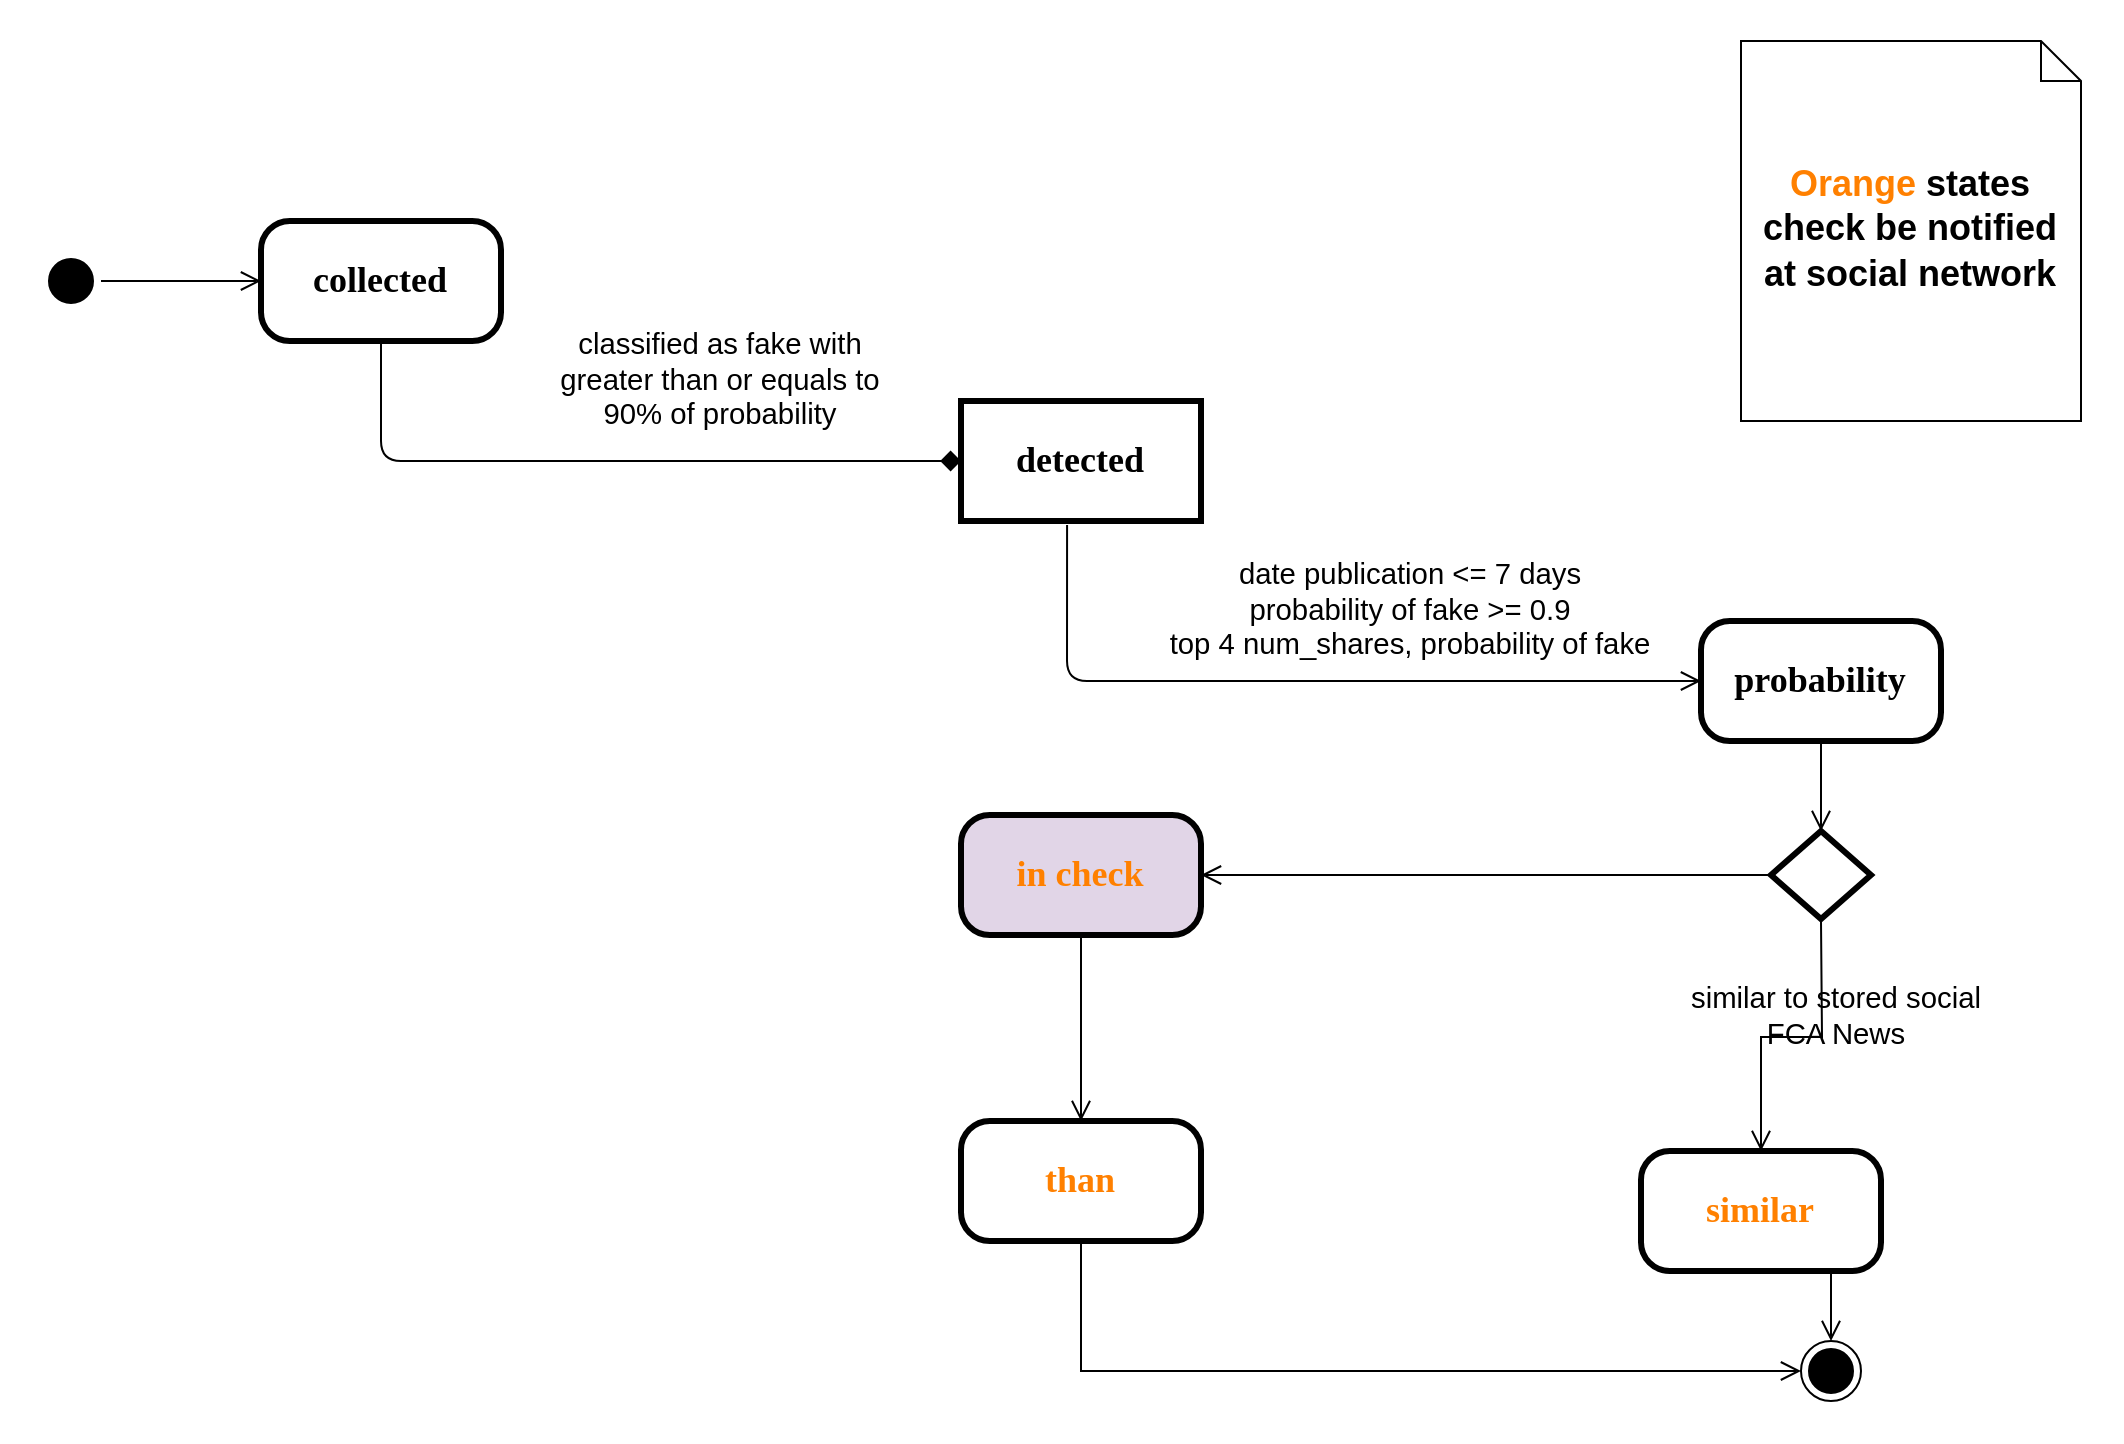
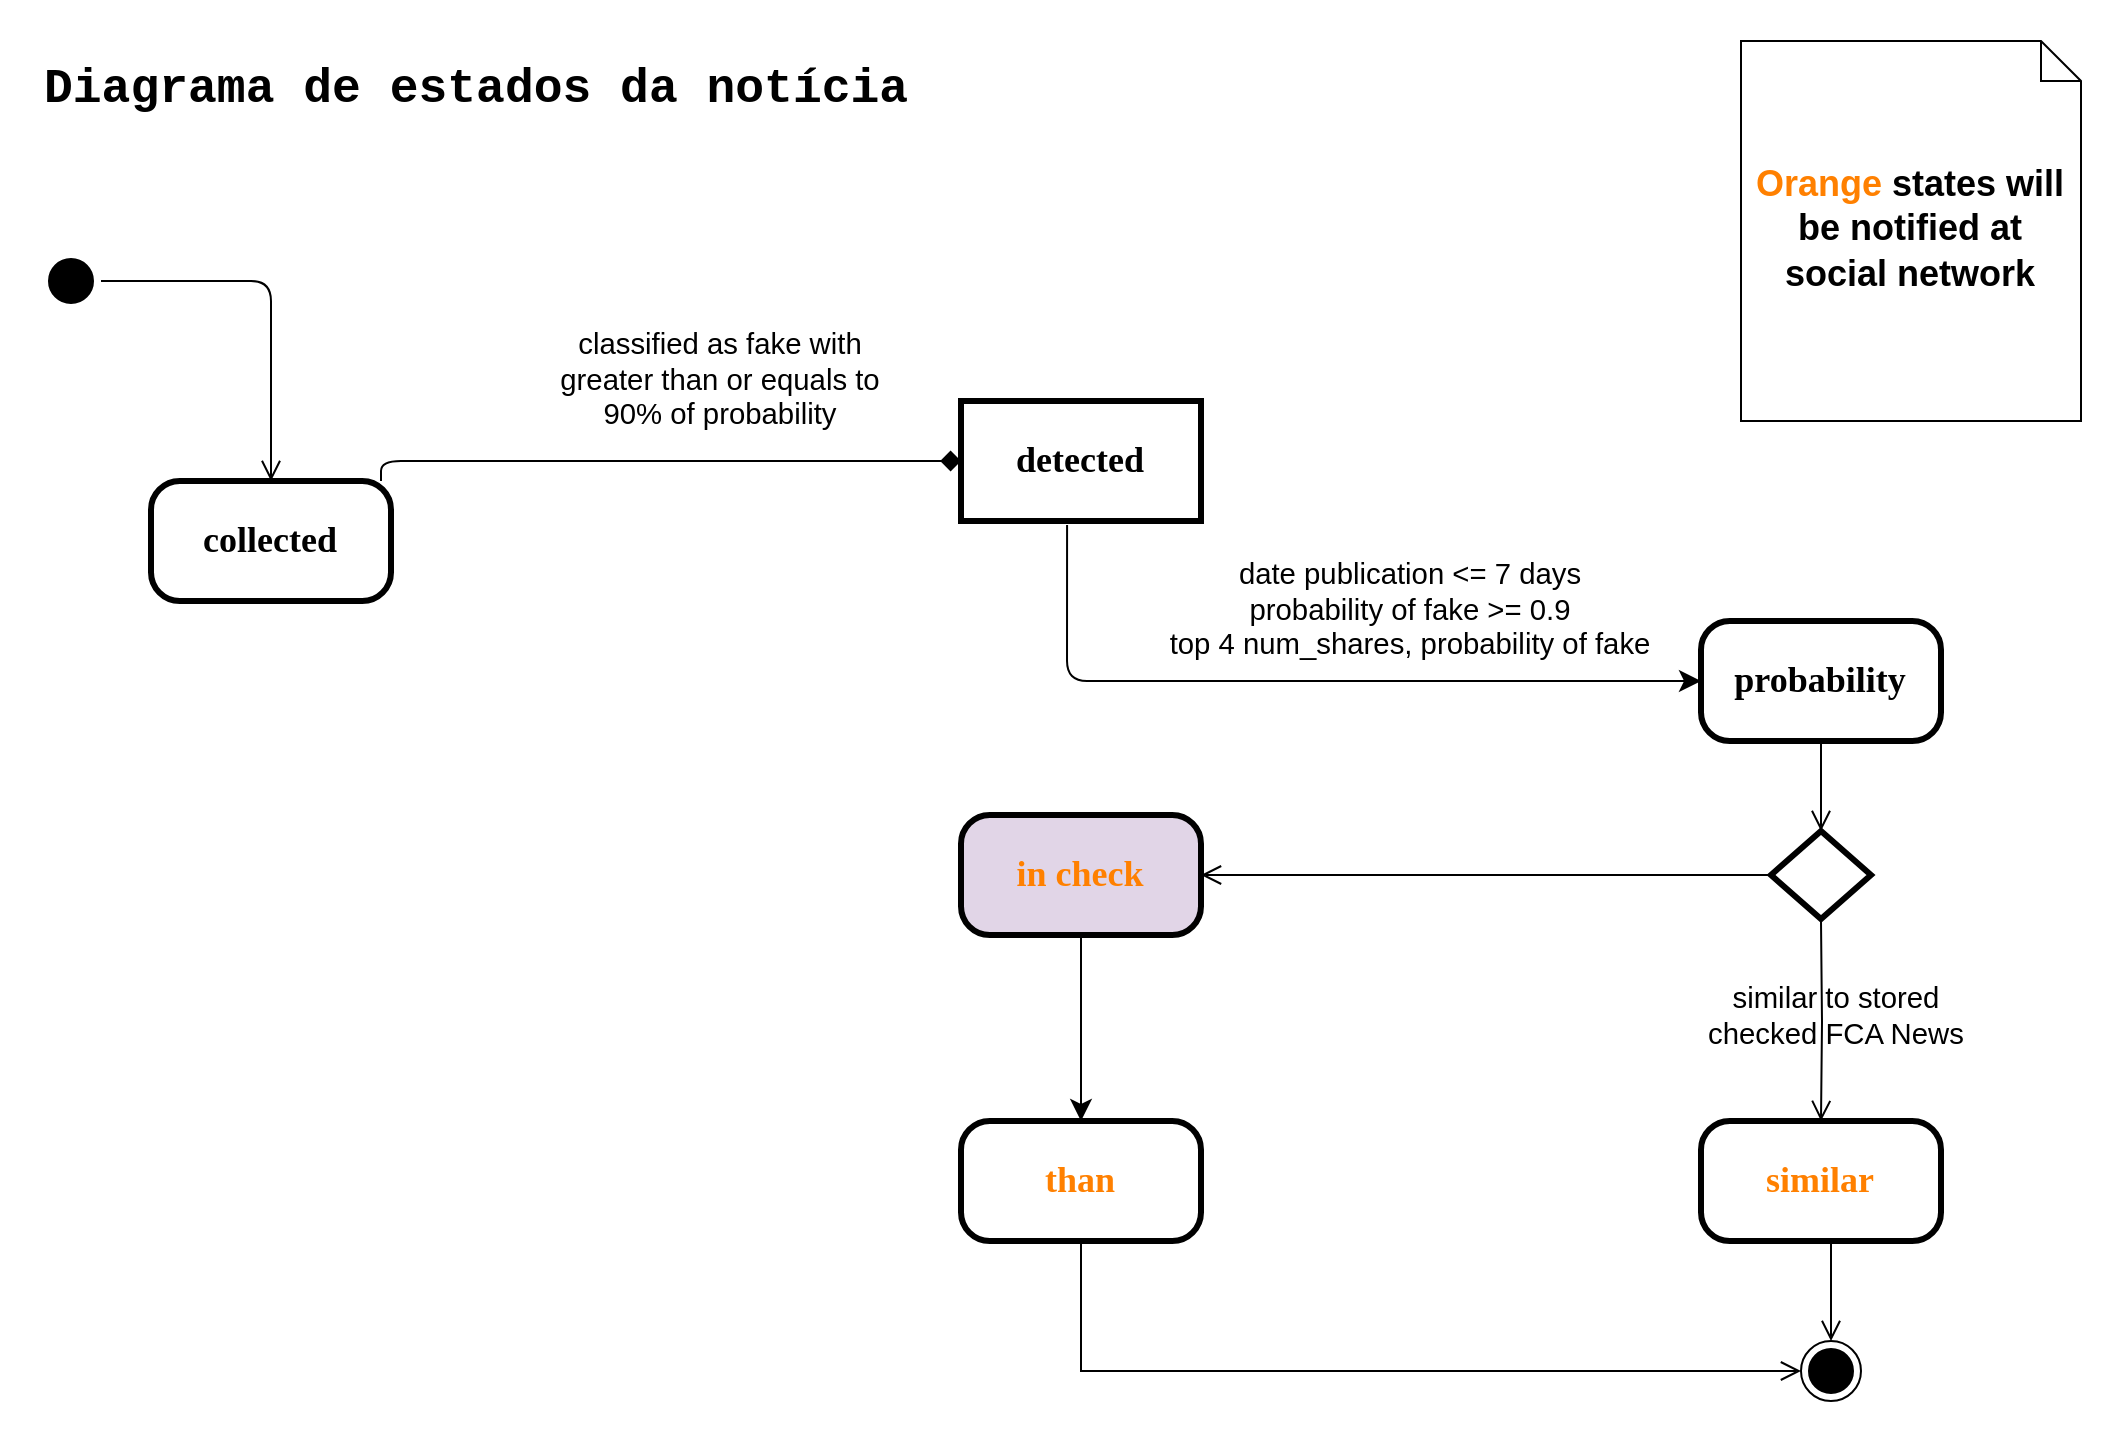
none -> (651, 91)
(1911, 231) -> (1911, 231)
(381, 281) -> (271, 541)
(1687, 681) -> (1683, 681)
(1837, 1017) -> (1837, 1017)
(1081, 1107) -> (1081, 1103)
(1761, 1211) -> (1821, 1181)
